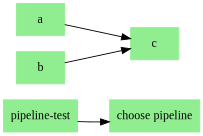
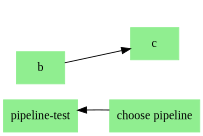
(41, 20) -> none
(89, 122) -> (98, 110)
